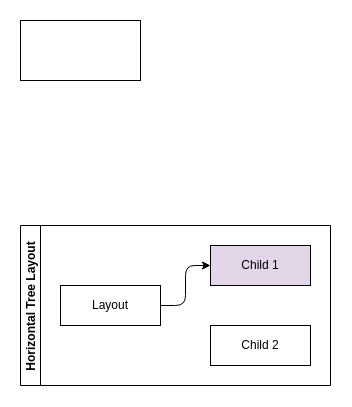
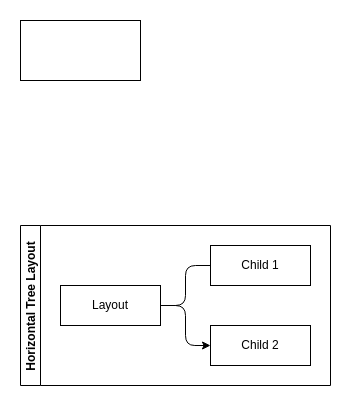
(202, 266) -> (204, 266)
(261, 266) -> (261, 266)
none -> (186, 332)
